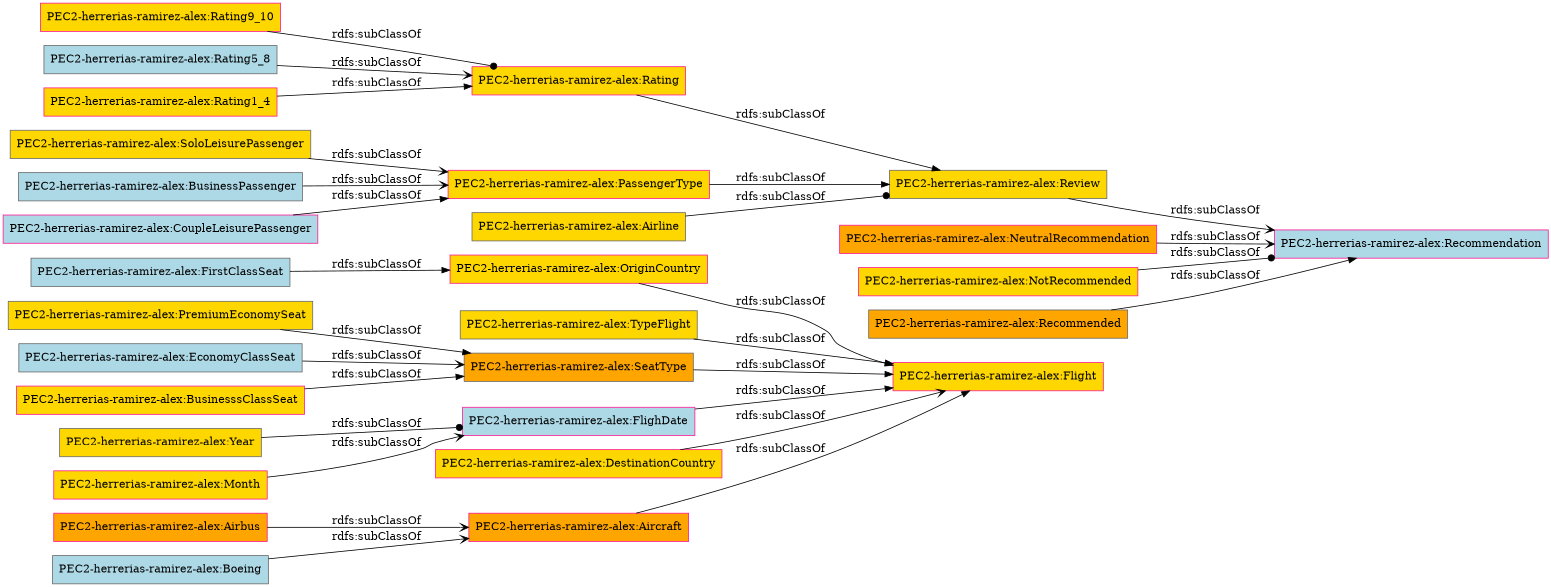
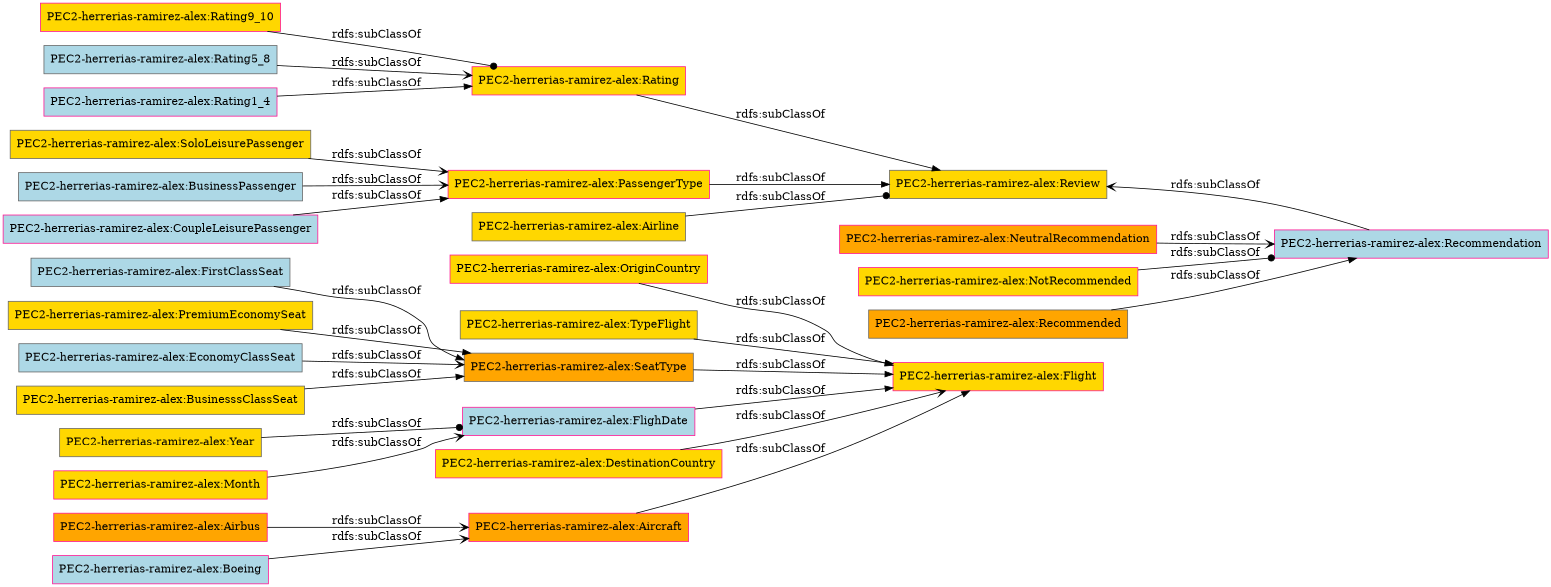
(160, 102) -> (160, 102)
(1167, 216) -> (1244, 199)
(366, 271) -> (376, 301)
(160, 400) -> (160, 400)
(160, 570) -> (160, 570)
